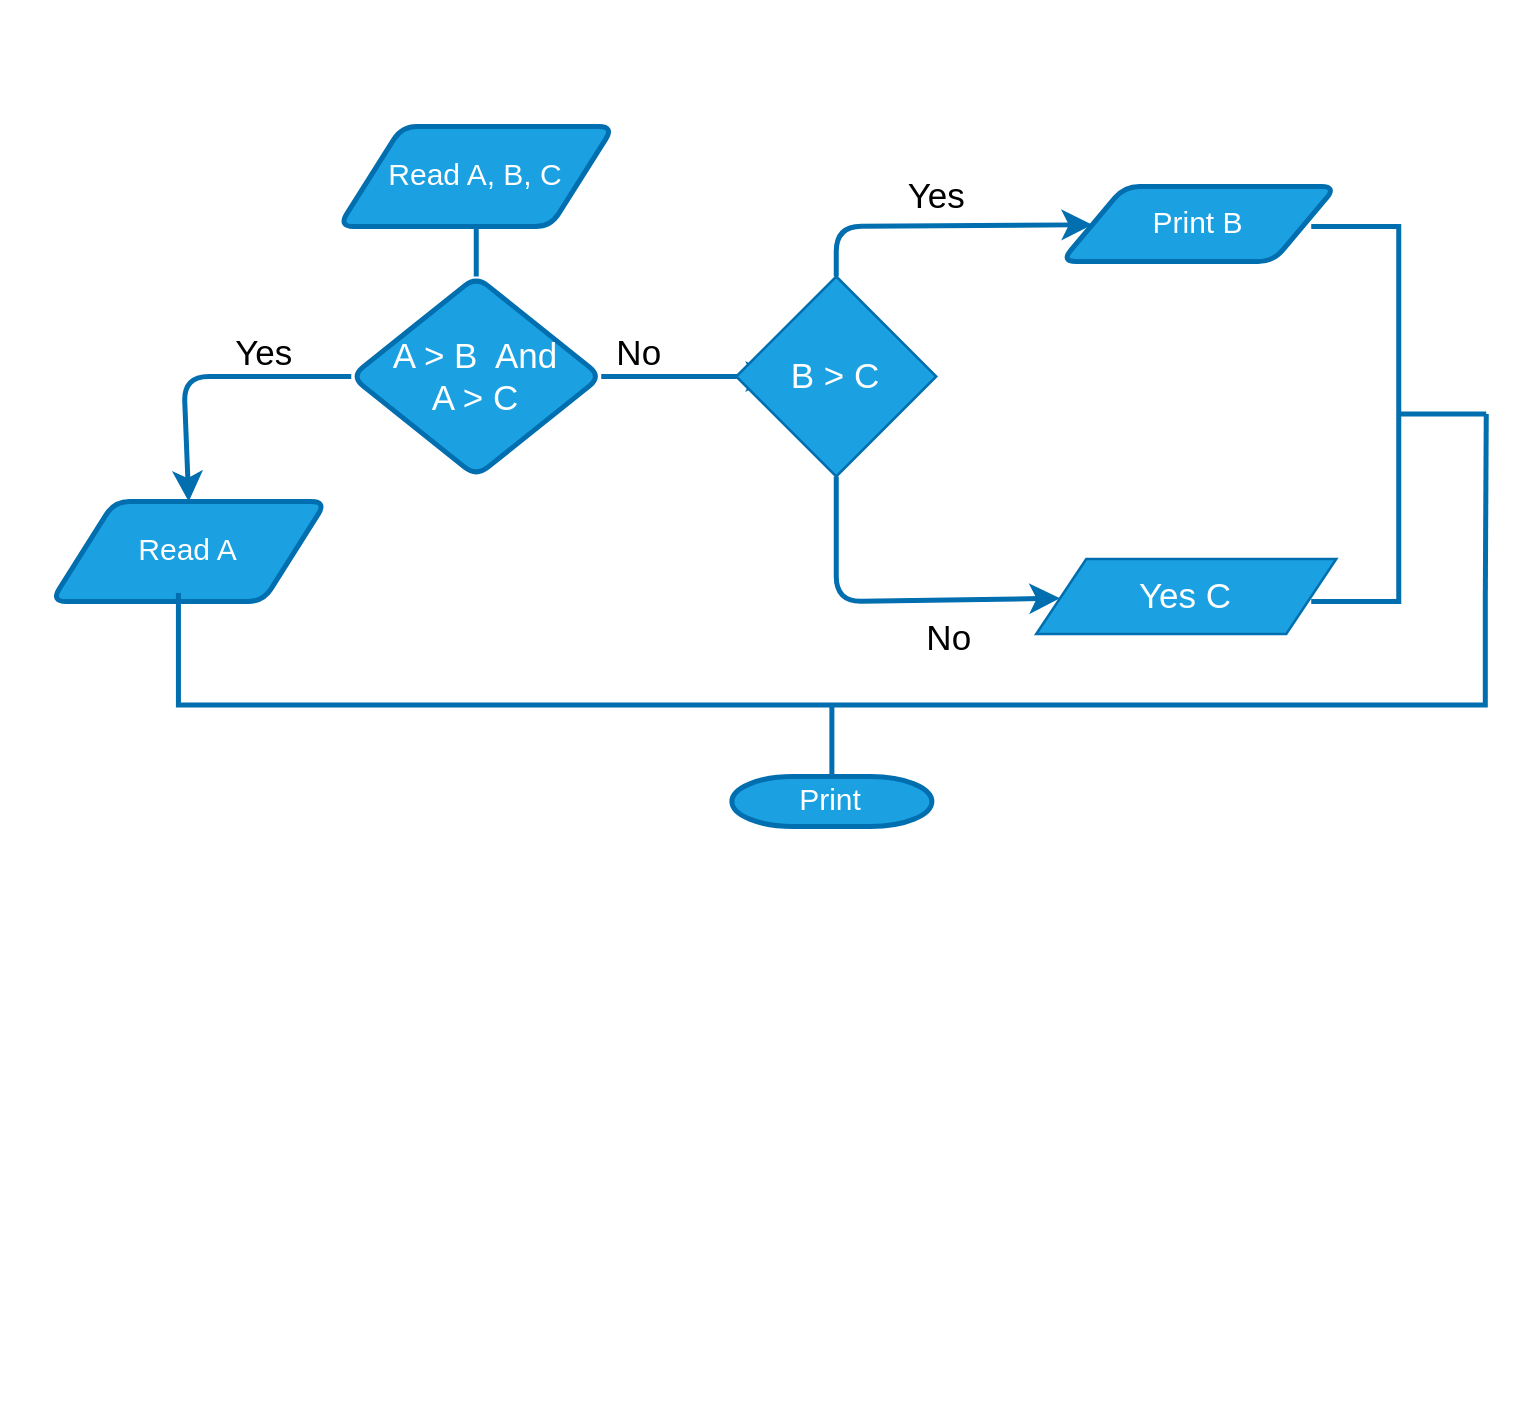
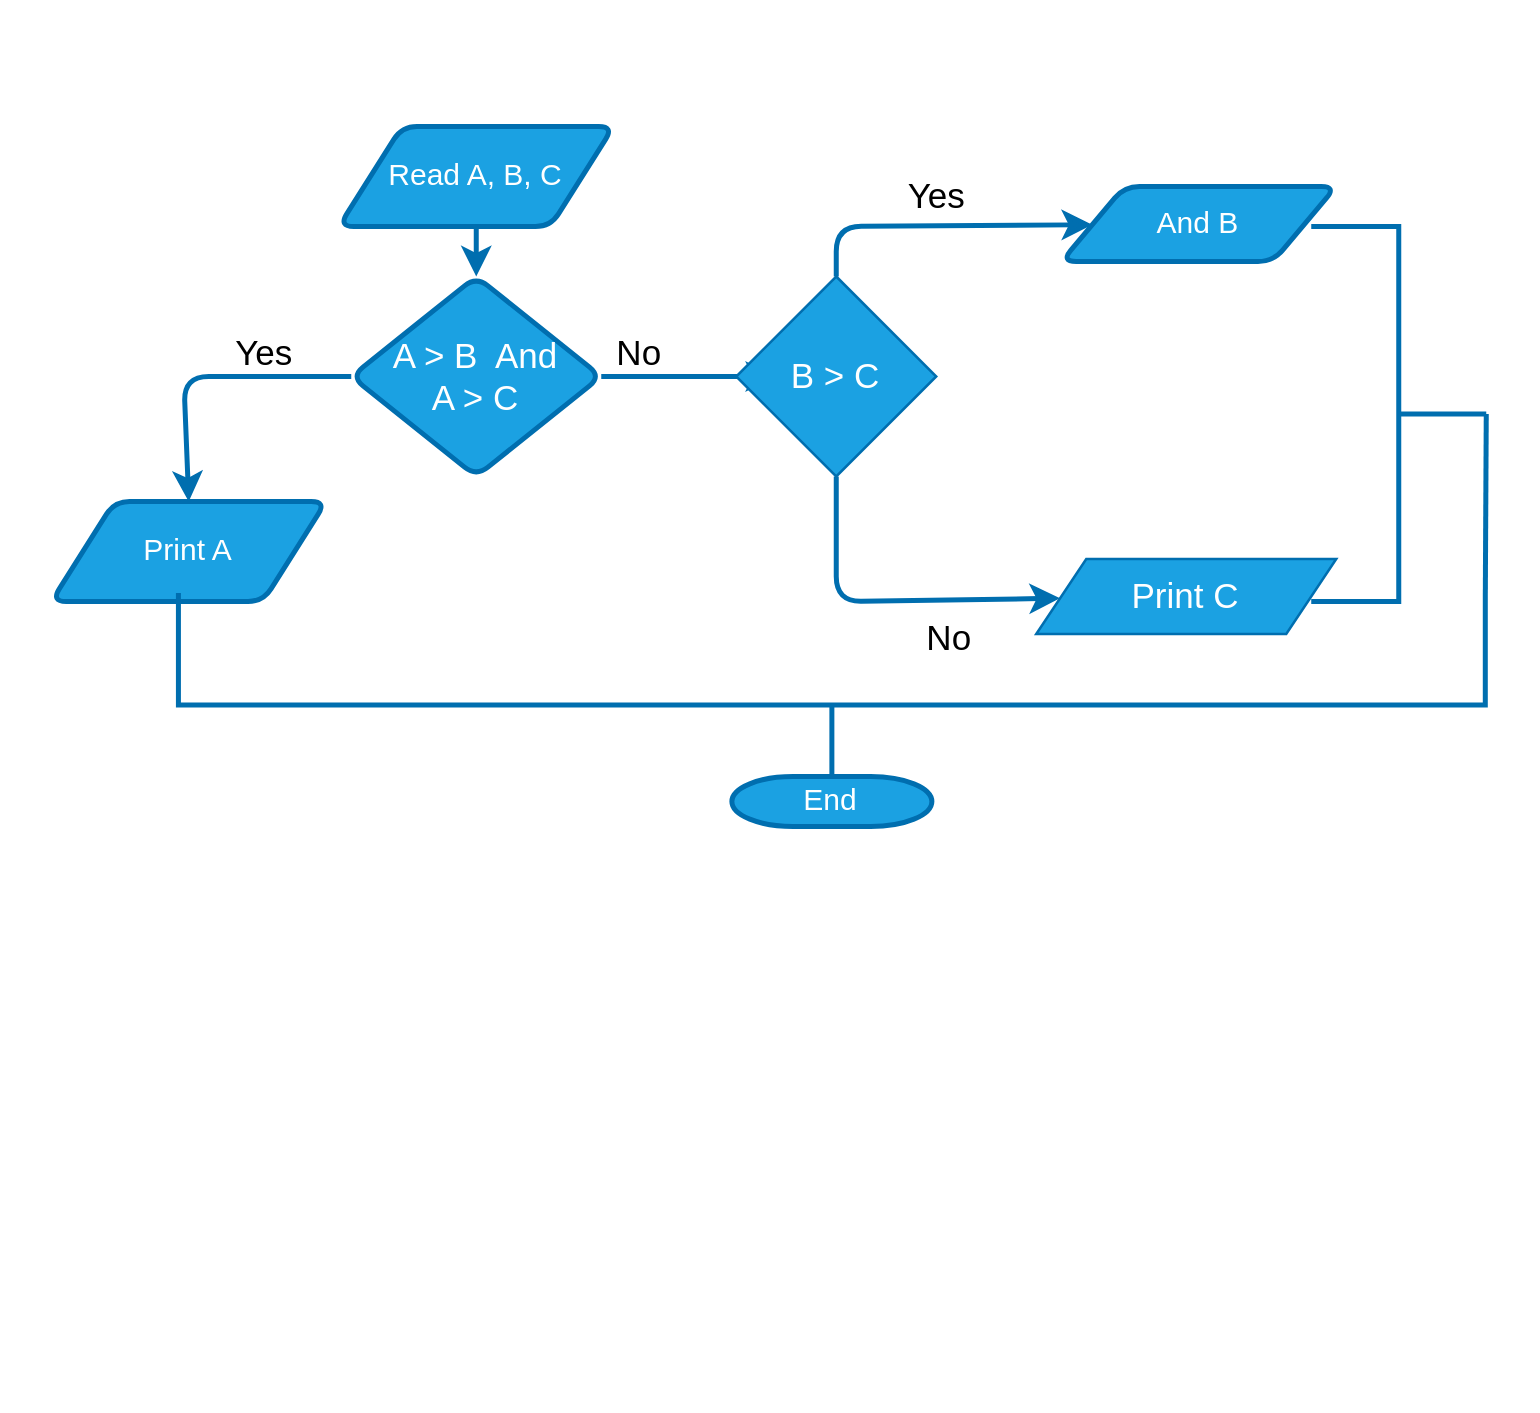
(1199, 224) -> (1199, 224)
(476, 273) -> (476, 253)
(189, 551) -> (189, 551)
(1186, 596) -> (1186, 596)
(831, 801) -> (831, 801)
